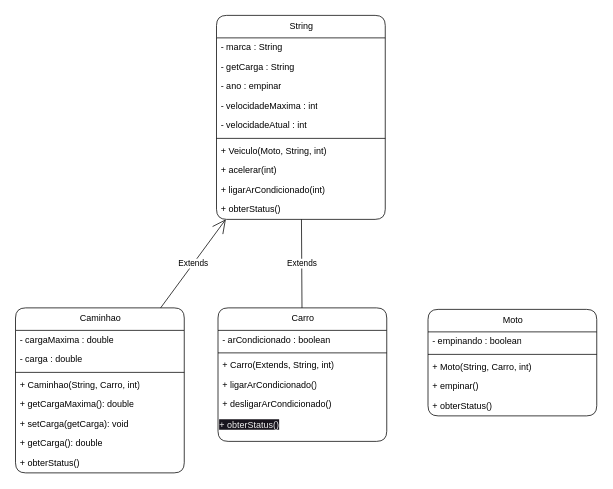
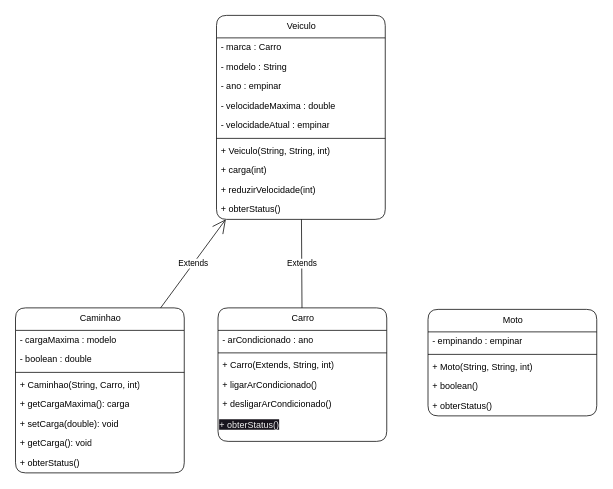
(302, 26) -> (302, 26)
(255, 48) -> (254, 48)
(263, 67) -> (257, 67)
(272, 106) -> (280, 106)
(269, 126) -> (280, 126)
(281, 151) -> (285, 151)
(255, 171) -> (249, 171)
(279, 190) -> (276, 190)
(68, 340) -> (68, 340)
(280, 340) -> (271, 340)
(478, 342) -> (478, 342)
(54, 360) -> (58, 360)
(490, 367) -> (491, 367)
(458, 387) -> (458, 387)
(80, 405) -> (78, 405)
(81, 424) -> (75, 424)
(66, 444) -> (61, 444)
